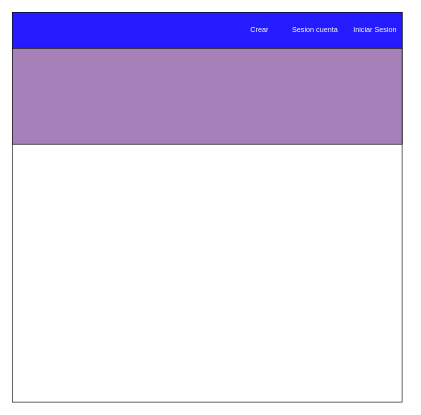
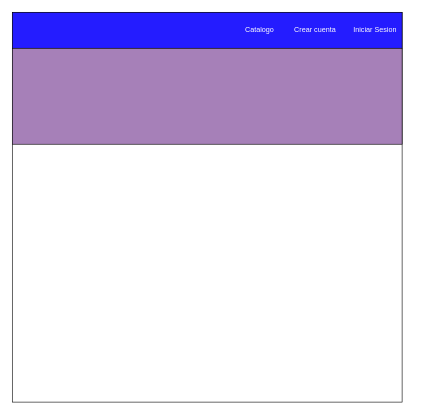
(260, 30) -> (260, 30)
(315, 30) -> (315, 30)
